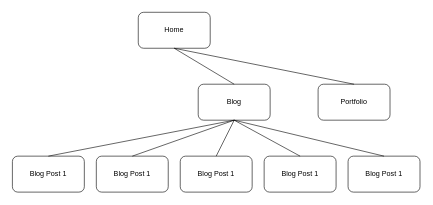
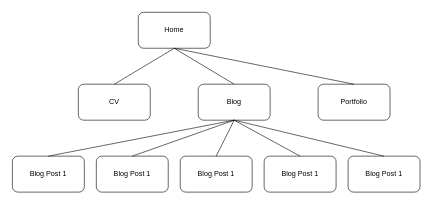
none -> (143, 67)
none -> (114, 102)
